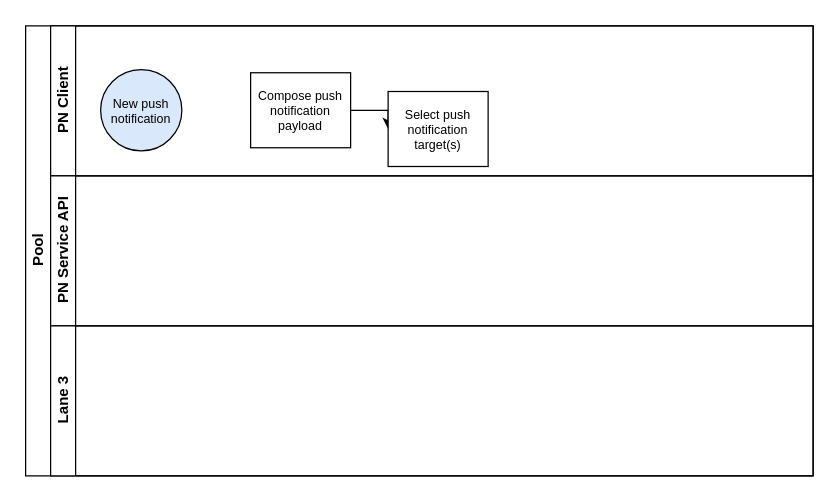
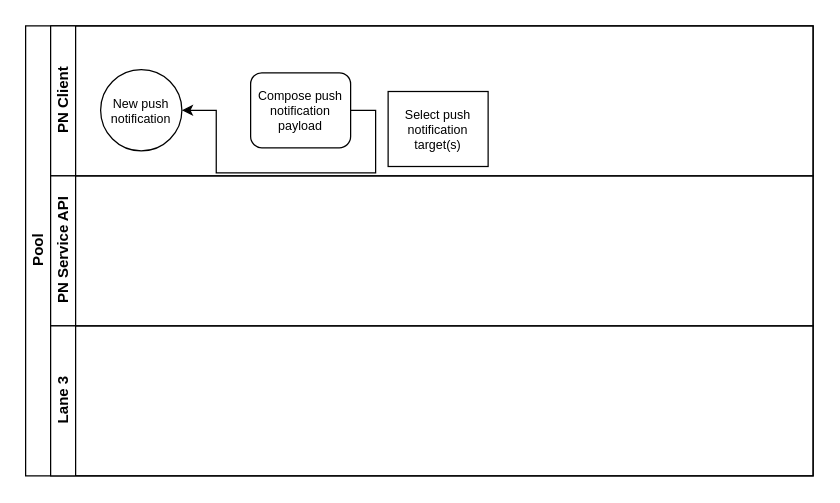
(141, 110) -> (141, 110)
(301, 110) -> (301, 110)
(385, 110) -> (284, 173)
